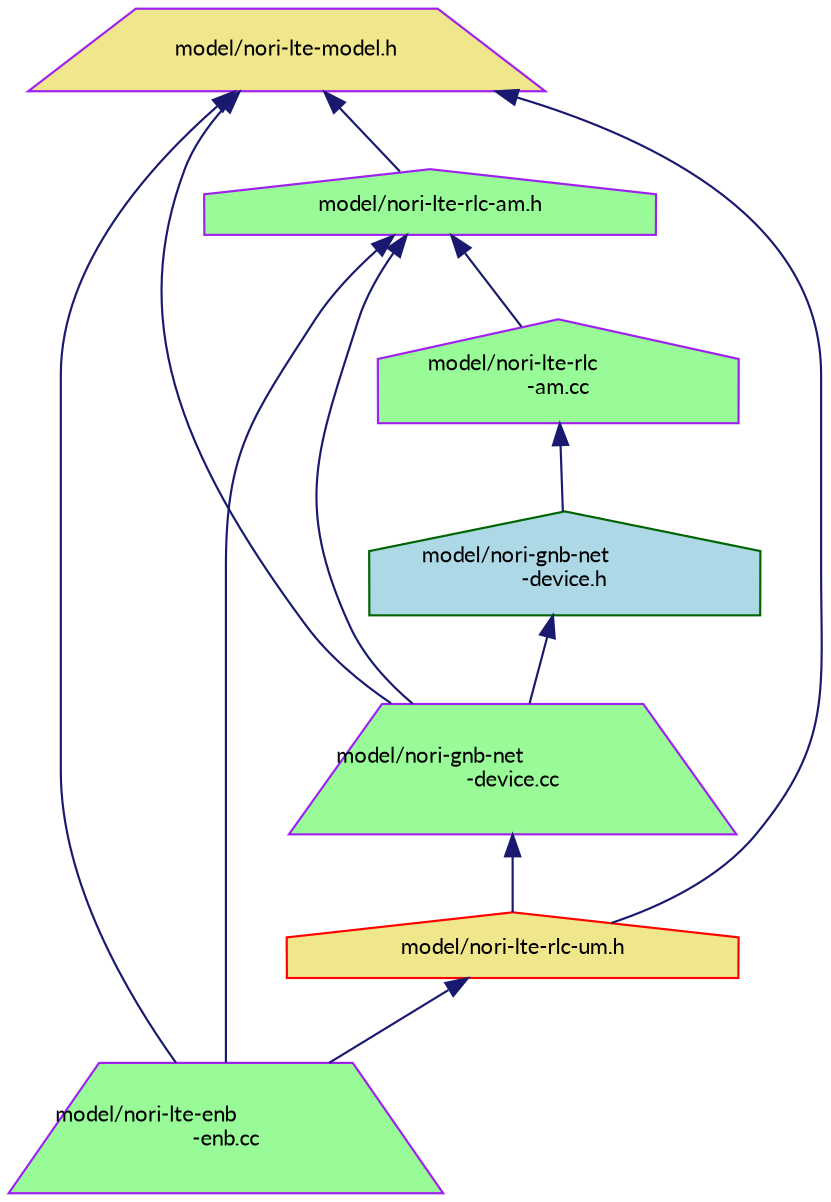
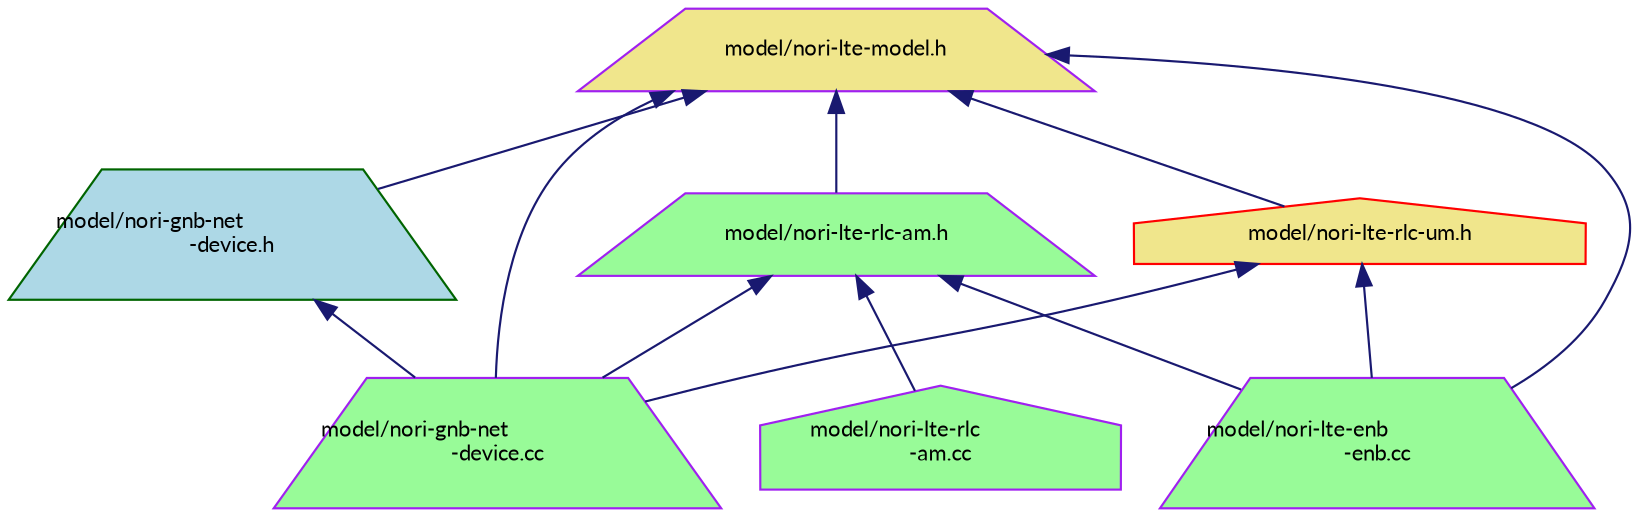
(430, 206) -> (836, 235)
(562, 479) -> (531, 143)
(565, 569) -> (232, 235)
(513, 884) -> (941, 336)
